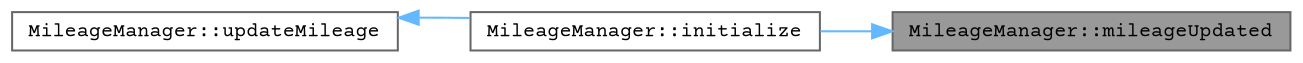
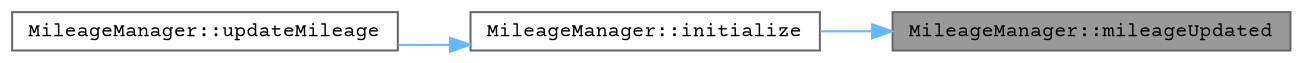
(444, 18) -> (424, 45)
